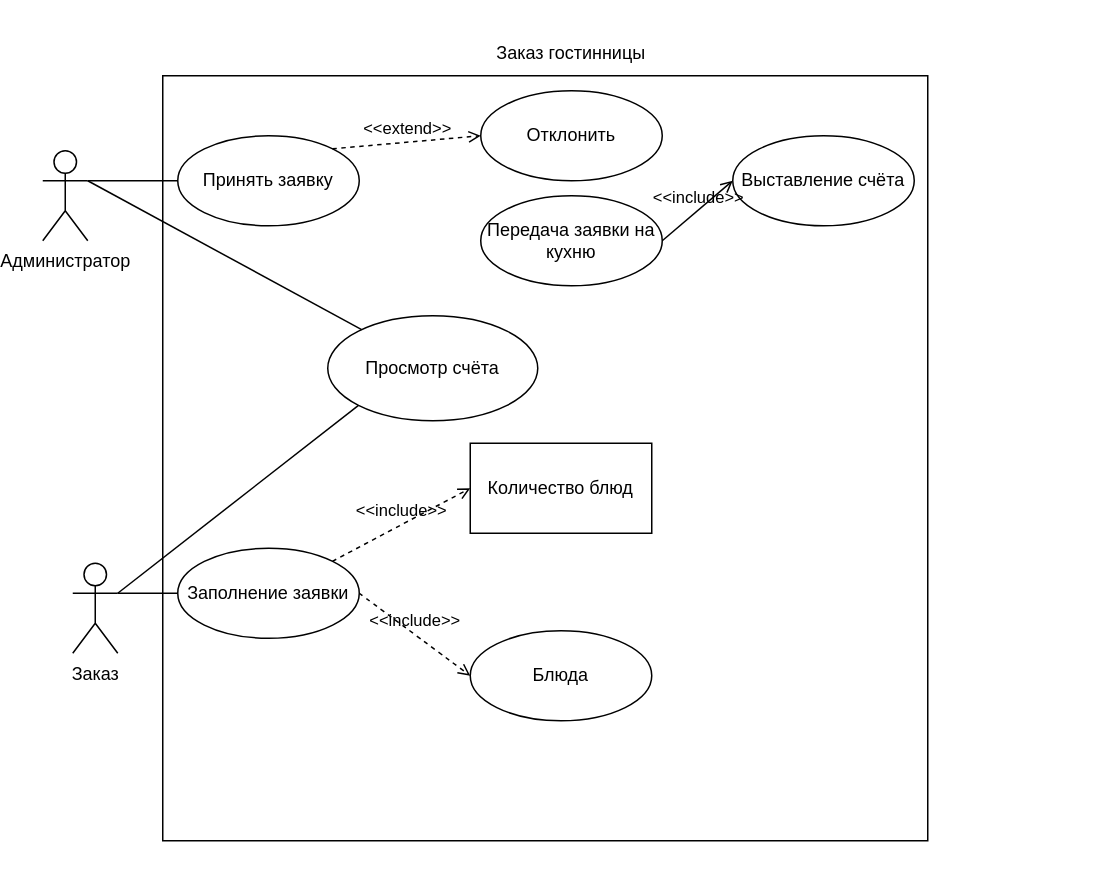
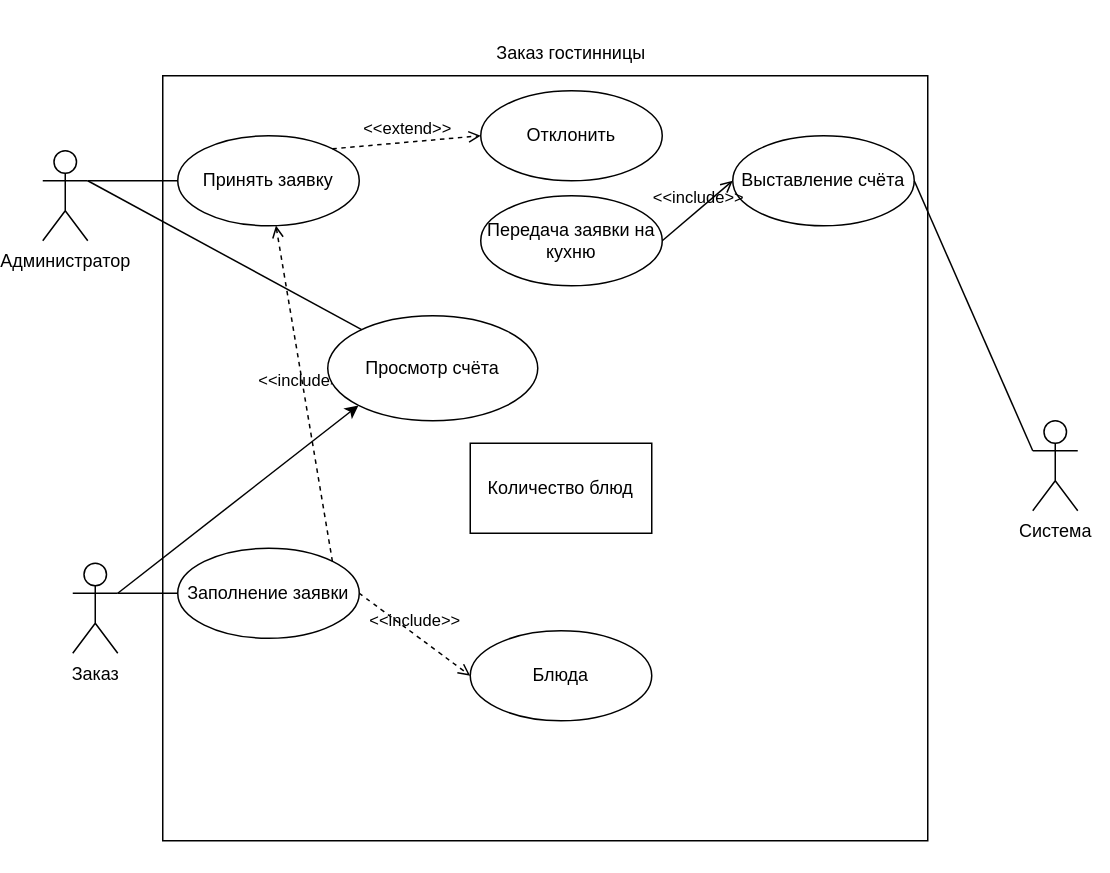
none -> (974, 316)
(353, 410) -> (349, 412)
none -> (1055, 466)
(401, 525) -> (304, 394)
